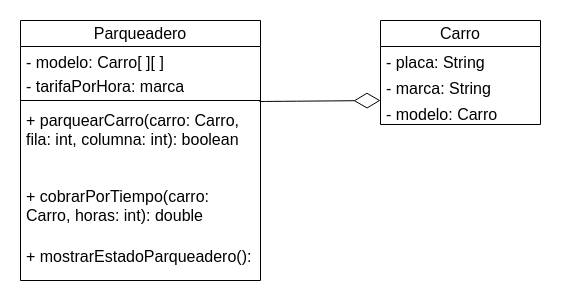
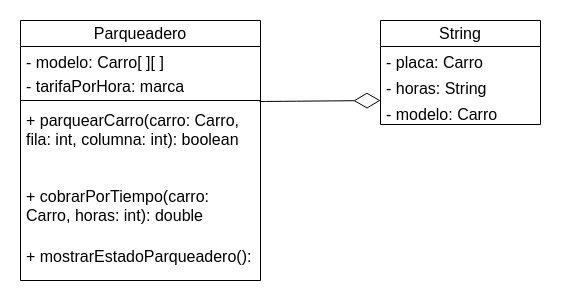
(461, 34) -> (461, 34)
(443, 63) -> (441, 63)
(445, 89) -> (445, 89)
